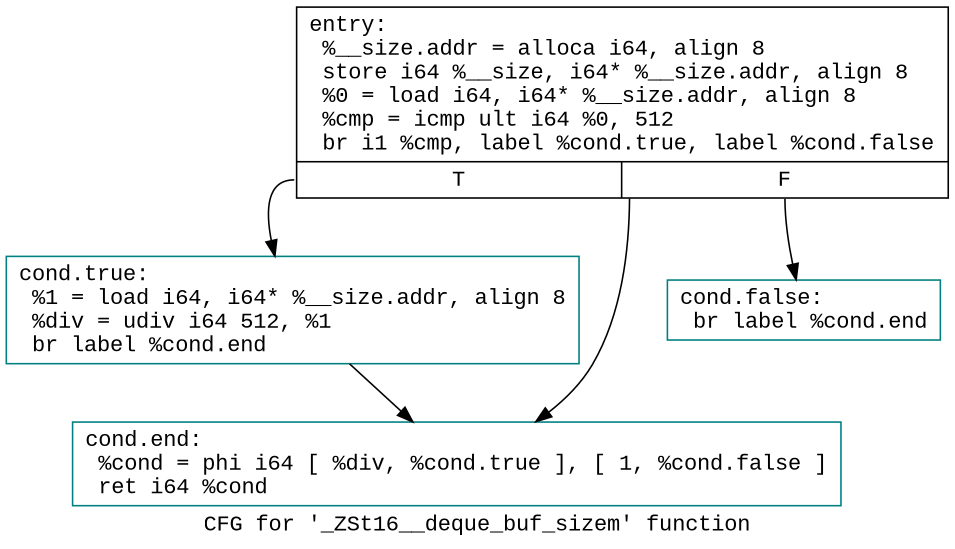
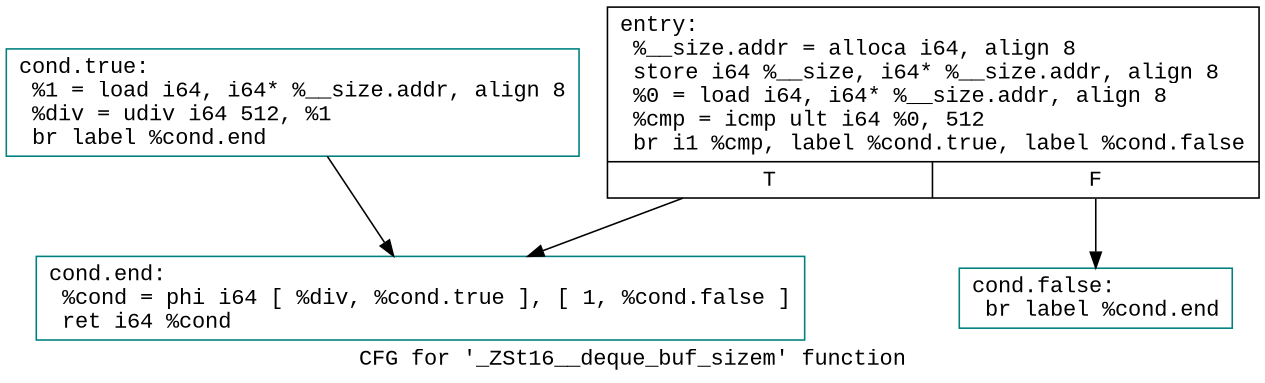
(269, 203) -> none
